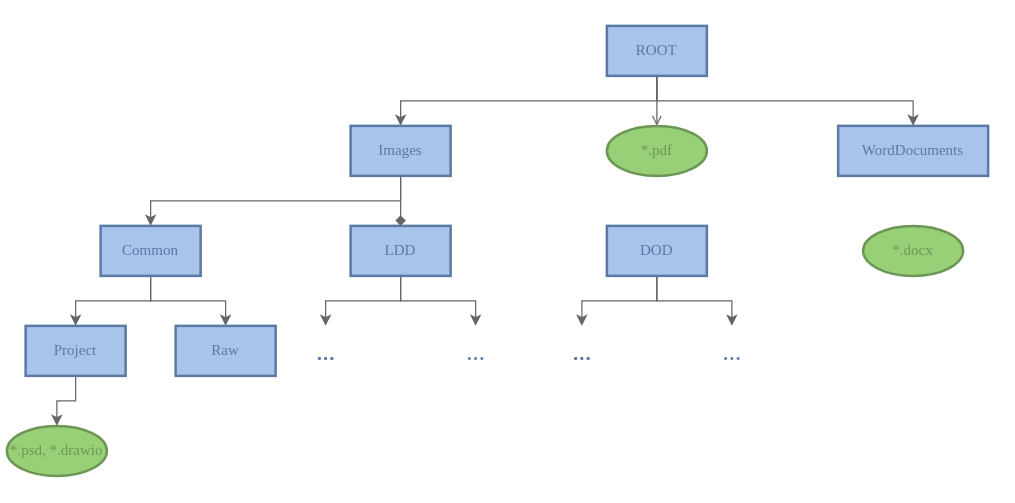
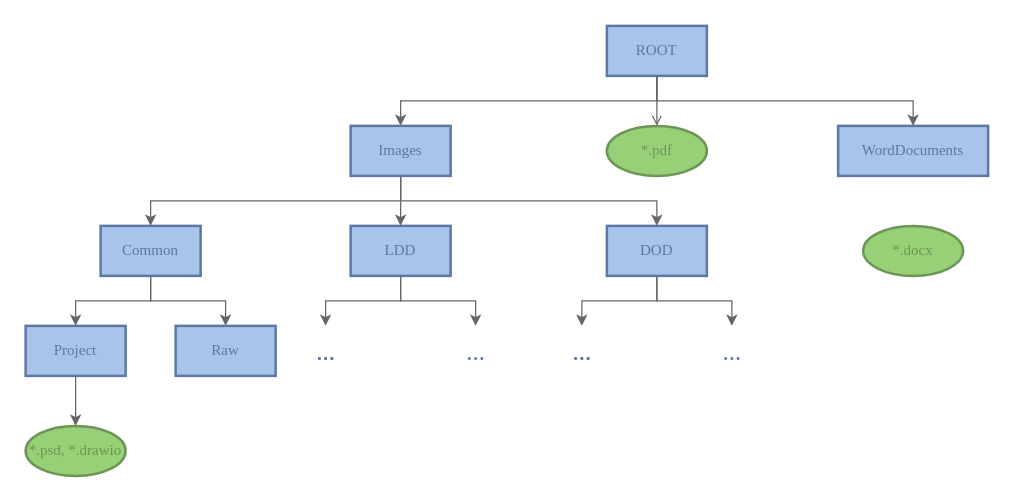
none -> (538, 201)
(401, 215) -> (401, 216)
(57, 451) -> (76, 451)
